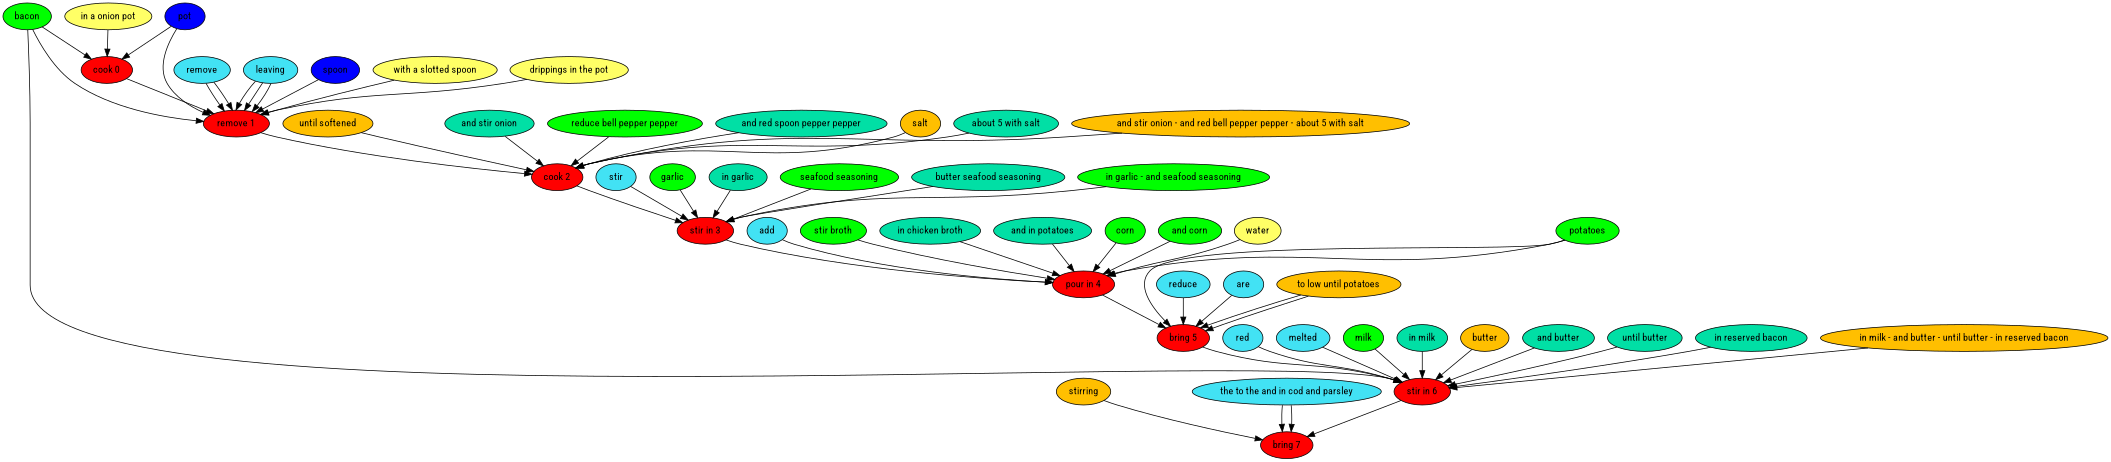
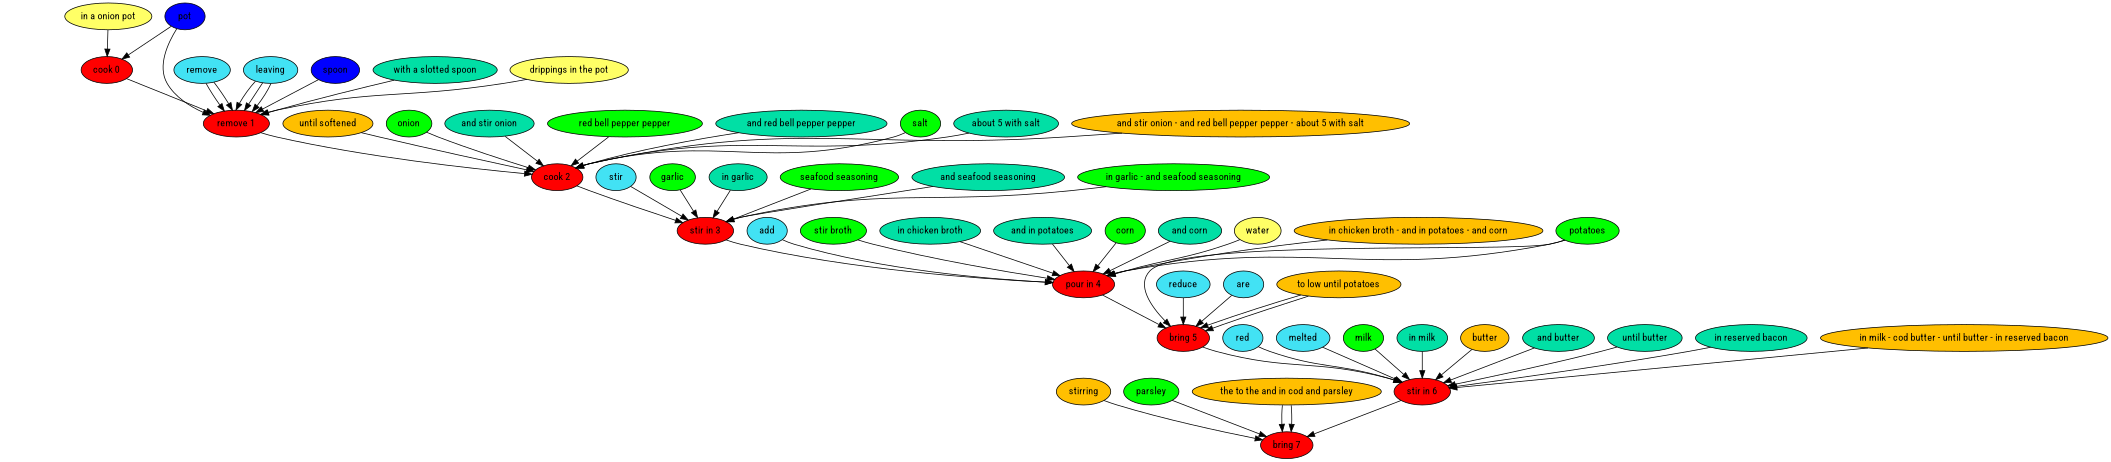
(27, 16) -> none
(435, 70) -> (435, 70)
none -> (409, 124)
(625, 124) -> (625, 124)
(801, 124) -> (801, 124)
(921, 124) -> (921, 124)
(988, 177) -> (988, 177)
(1190, 231) -> (1190, 231)
none -> (1419, 231)
(1964, 338) -> (1964, 338)
none -> (1151, 392)
(1287, 392) -> (1287, 392)
